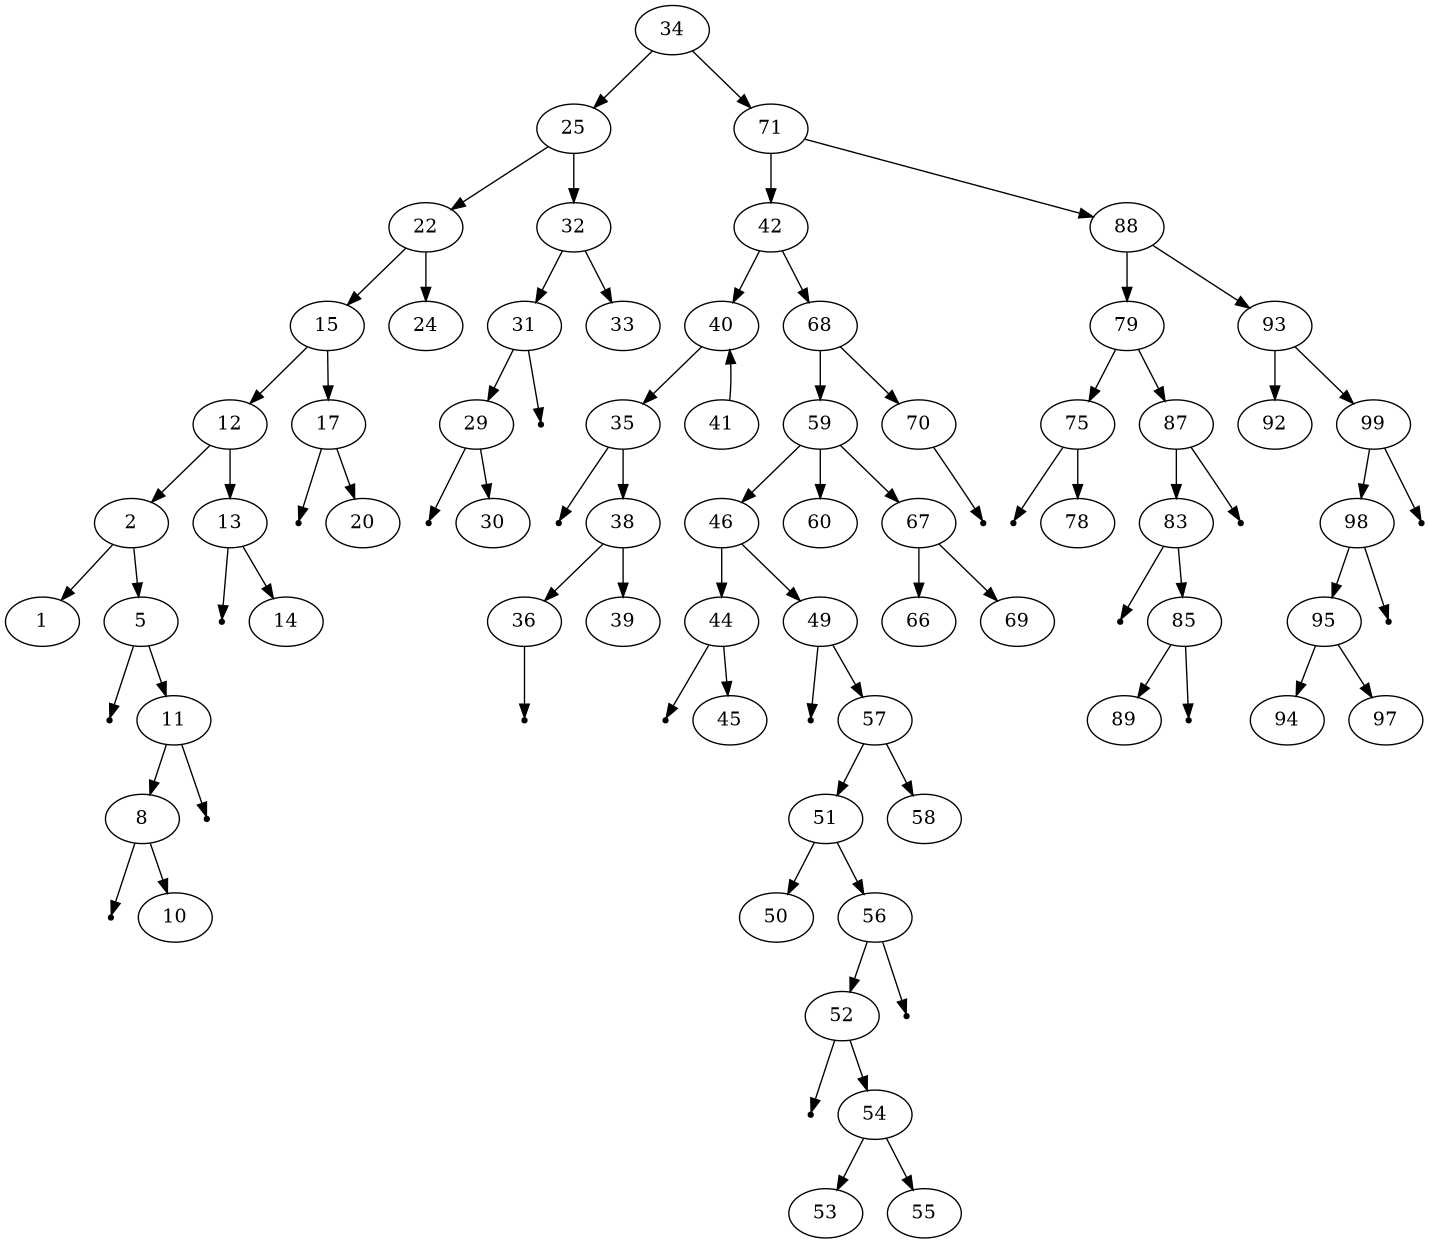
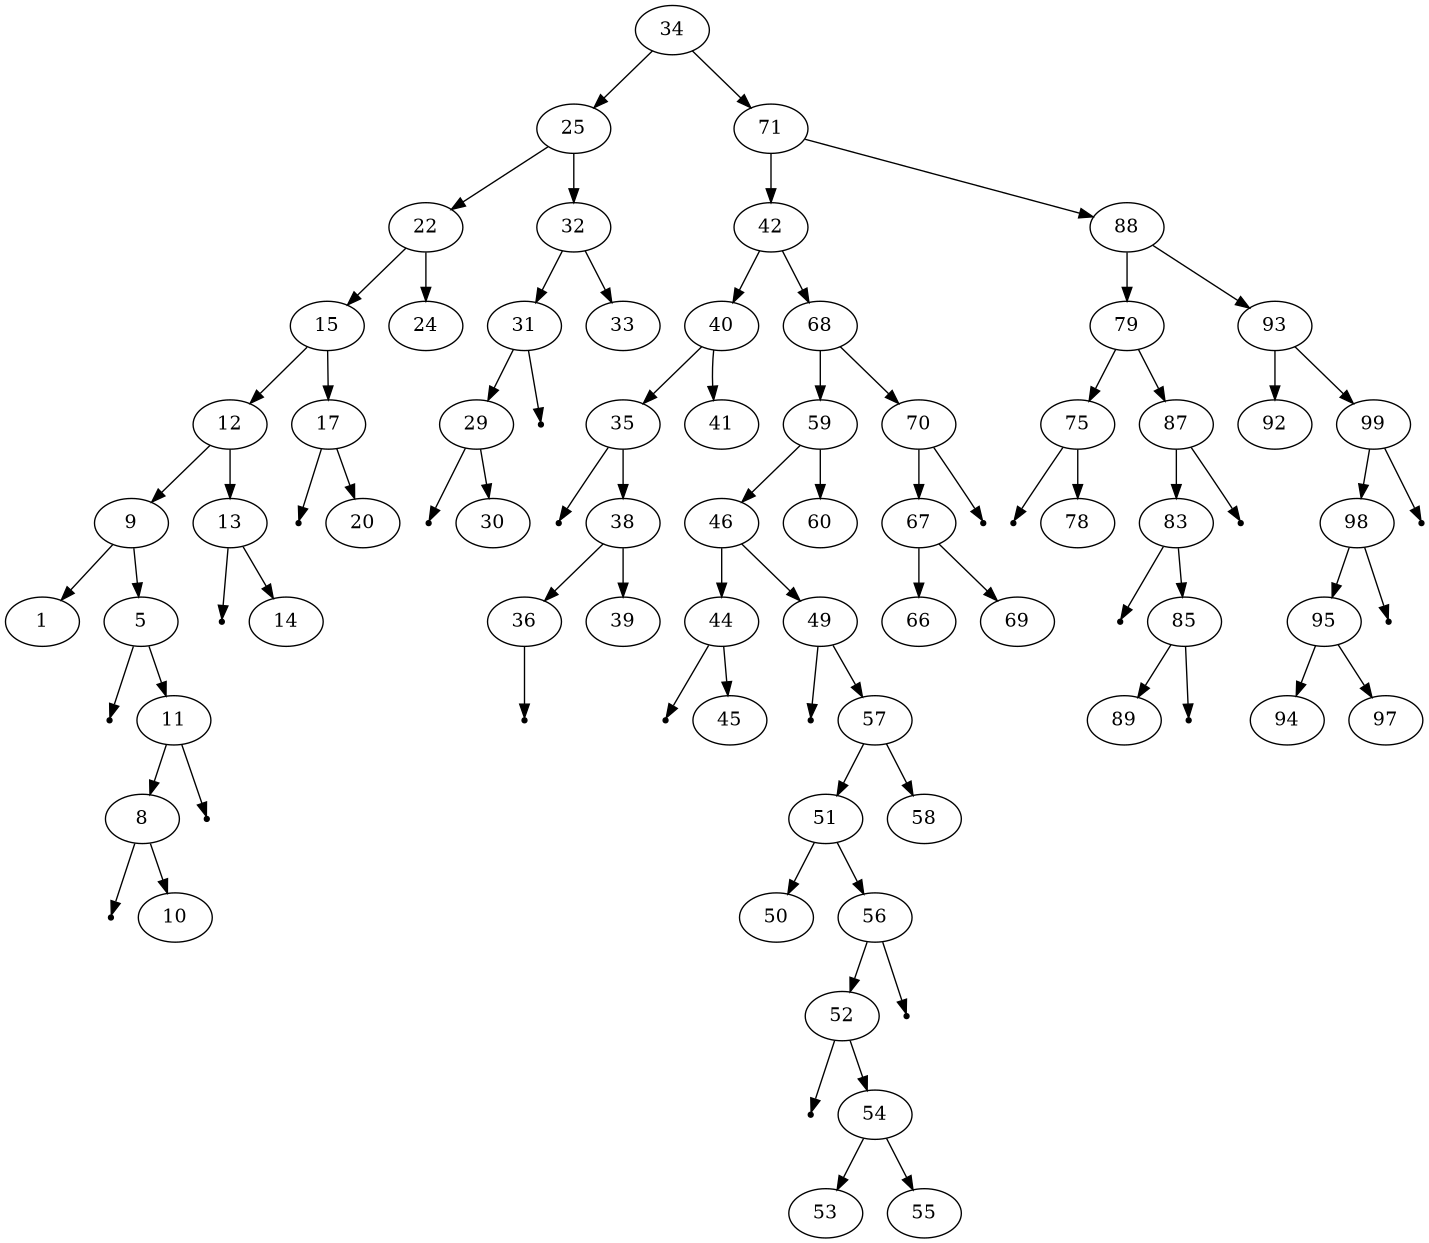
(731, 382) -> (713, 368)
(865, 469) -> (919, 467)
(131, 523) -> (131, 523)
